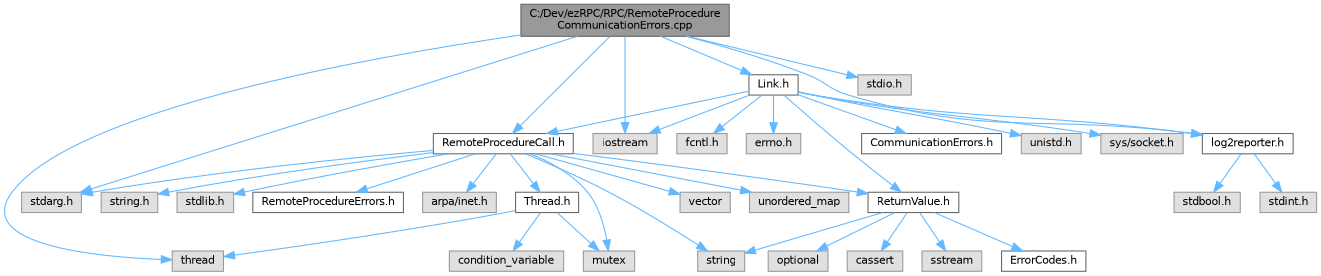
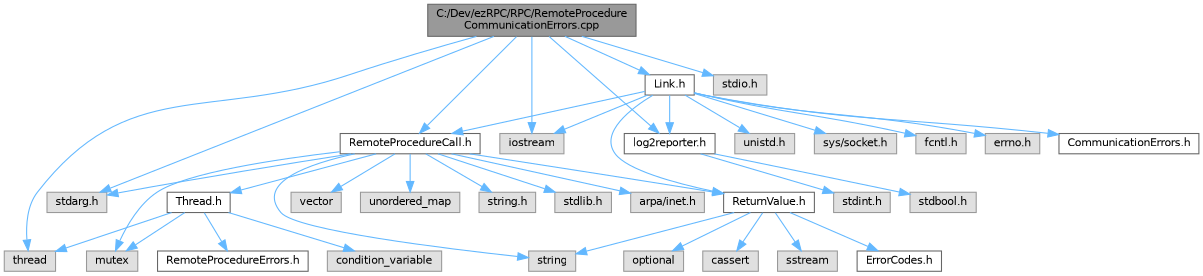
(421, 171) -> (213, 227)
